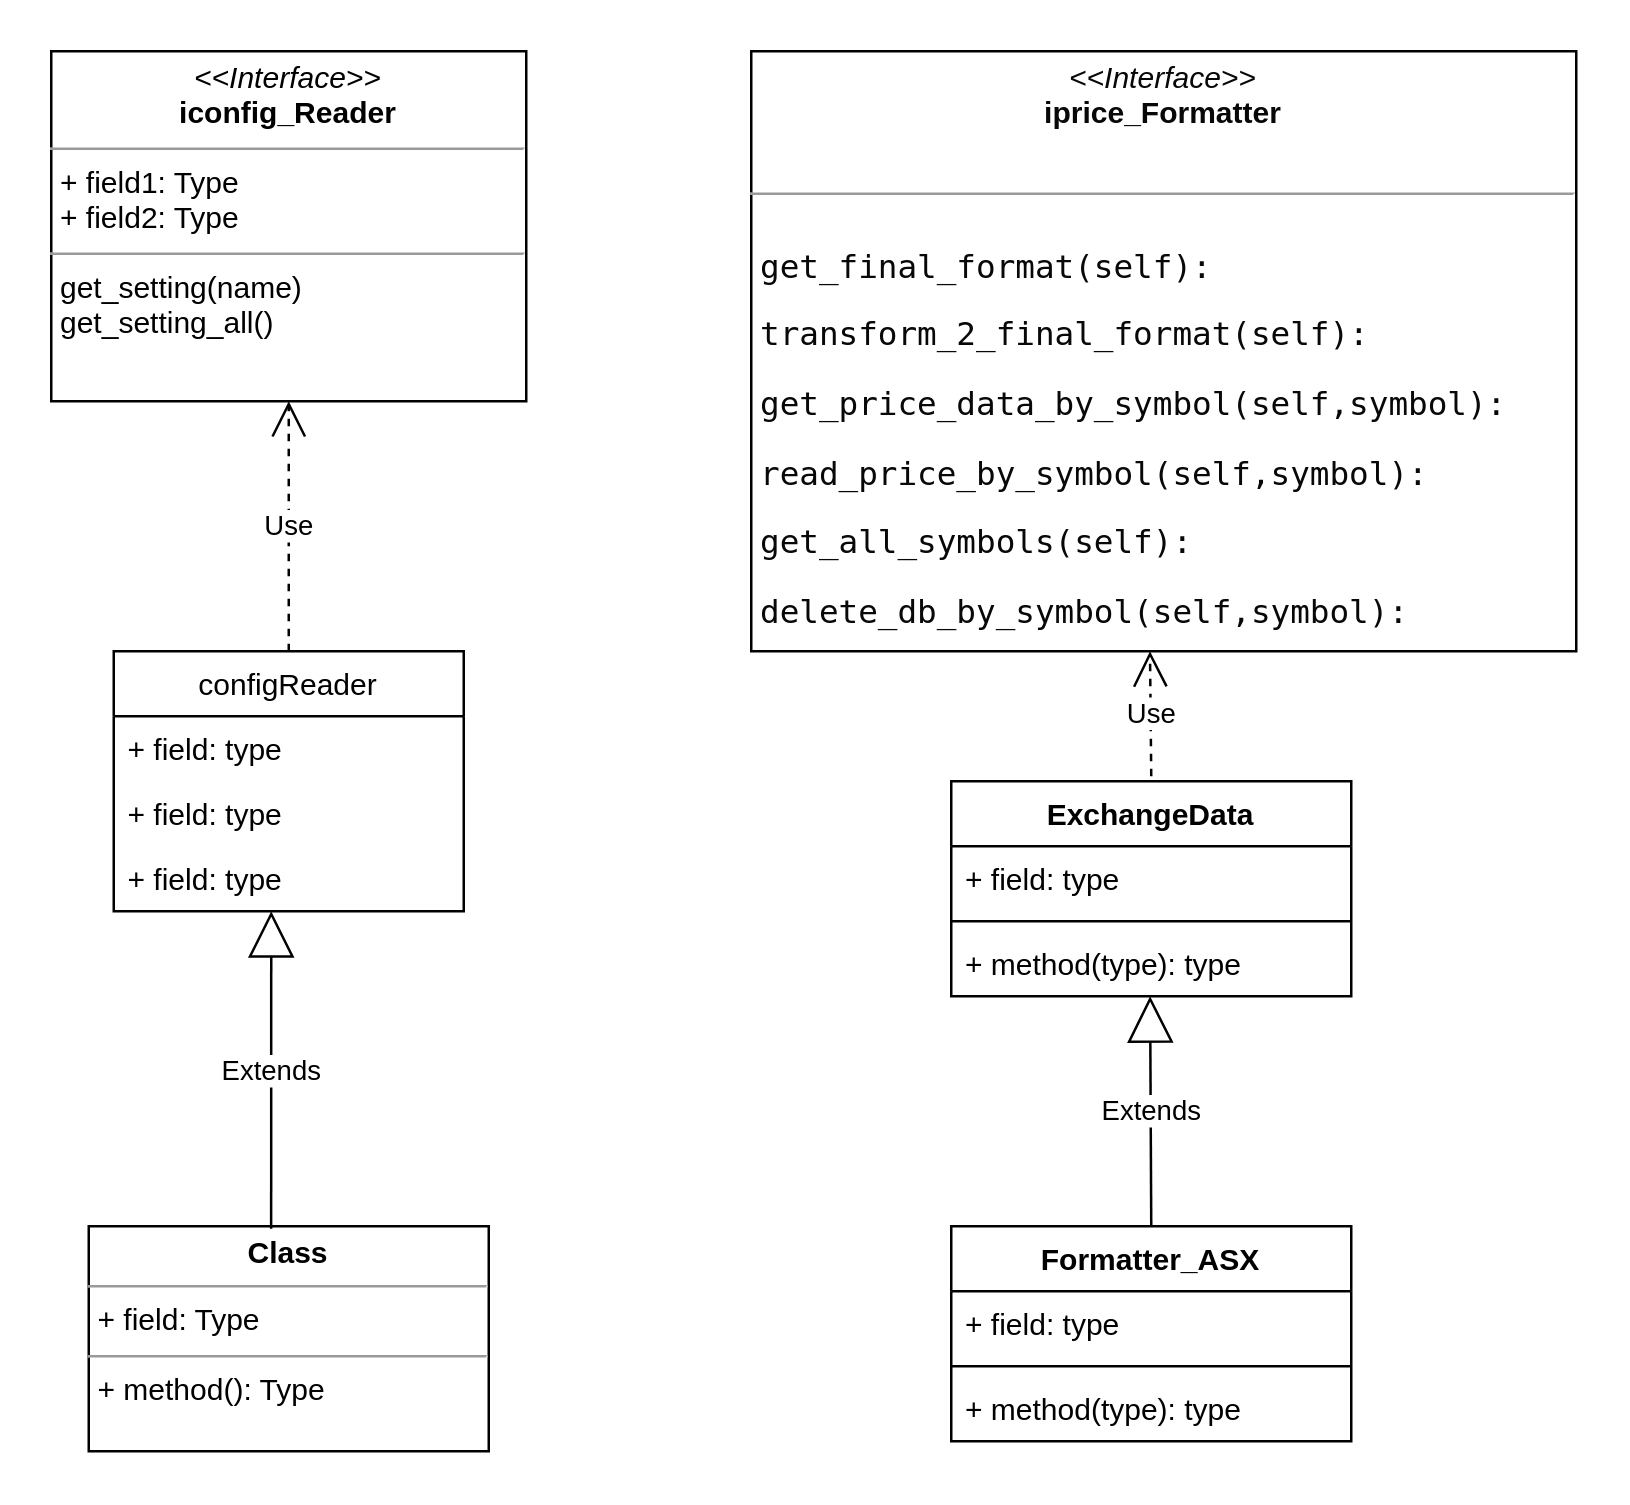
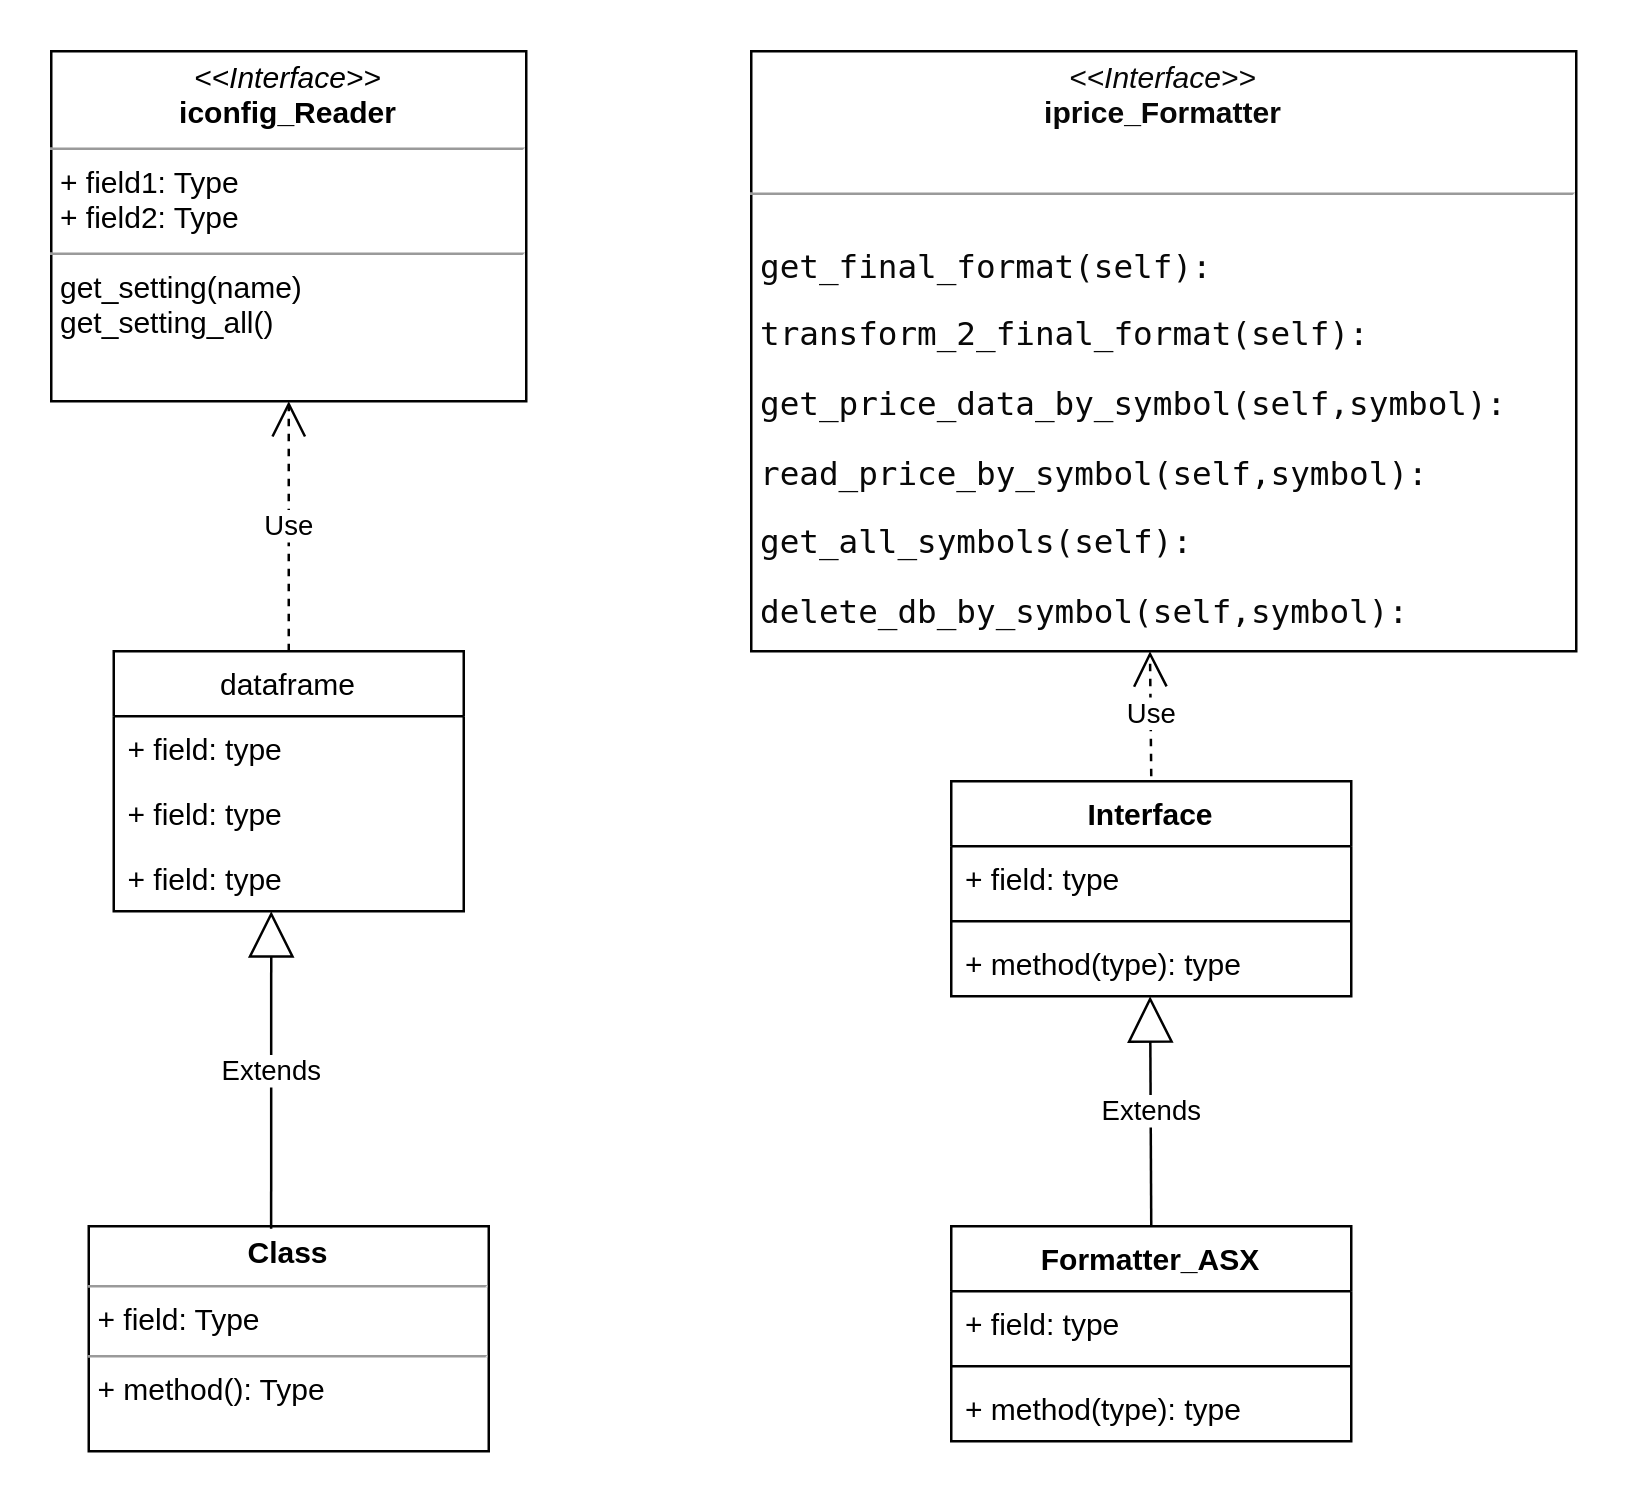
(288, 685) -> (288, 685)
(1150, 815) -> (1150, 815)
